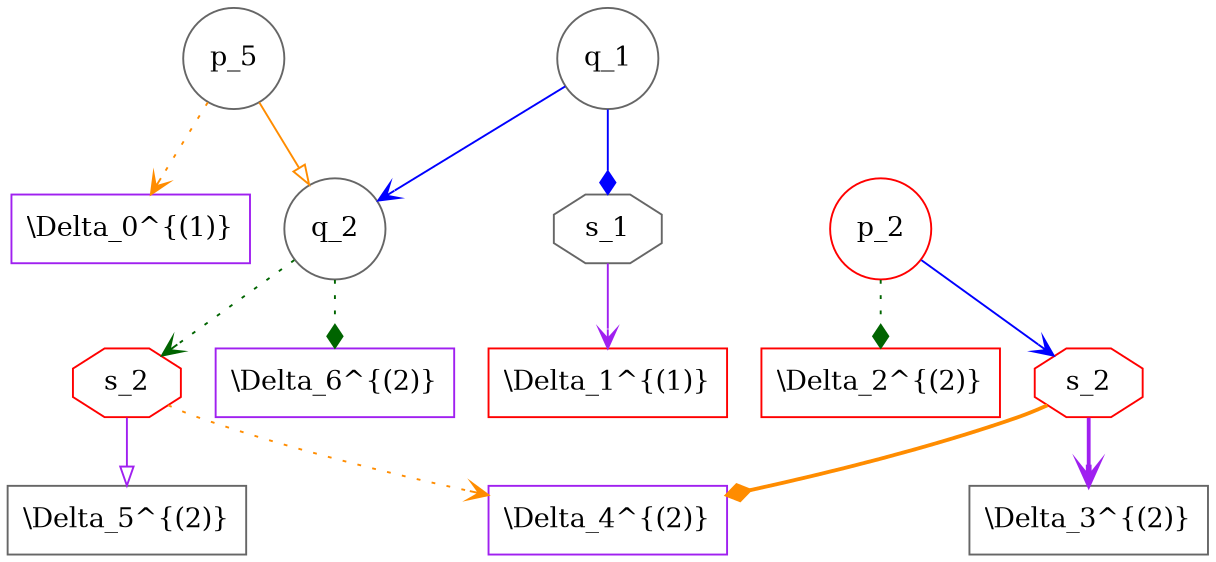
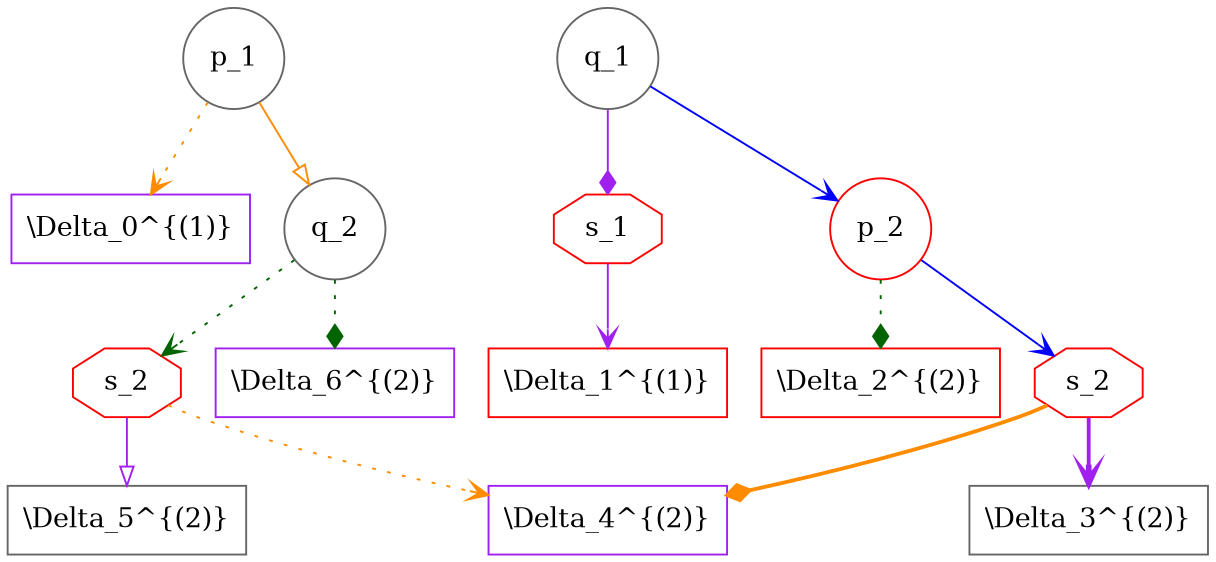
(234, 58) -> (234, 58)
(480, 138) -> (736, 138)
(608, 140) -> (608, 140)
(608, 229) -> (608, 229)
